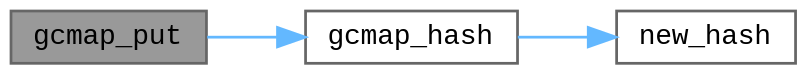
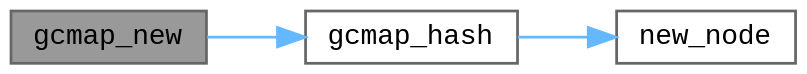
(109, 37) -> (109, 37)
(706, 37) -> (706, 37)
